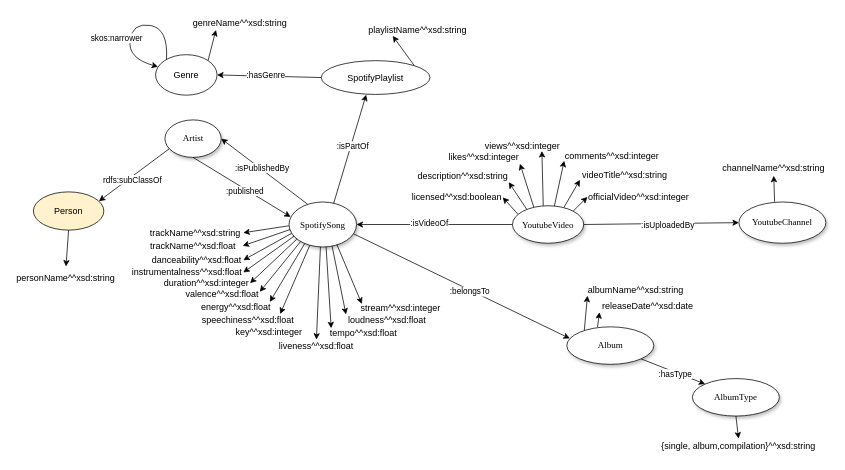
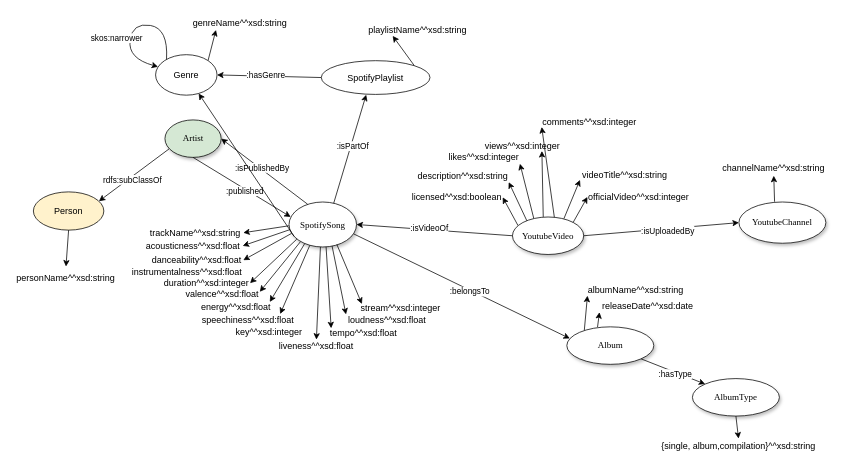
(193, 138) -> (193, 138)
(612, 156) -> (590, 122)
(548, 224) -> (548, 236)
(193, 246) -> (193, 246)
(271, 252) -> (256, 179)
